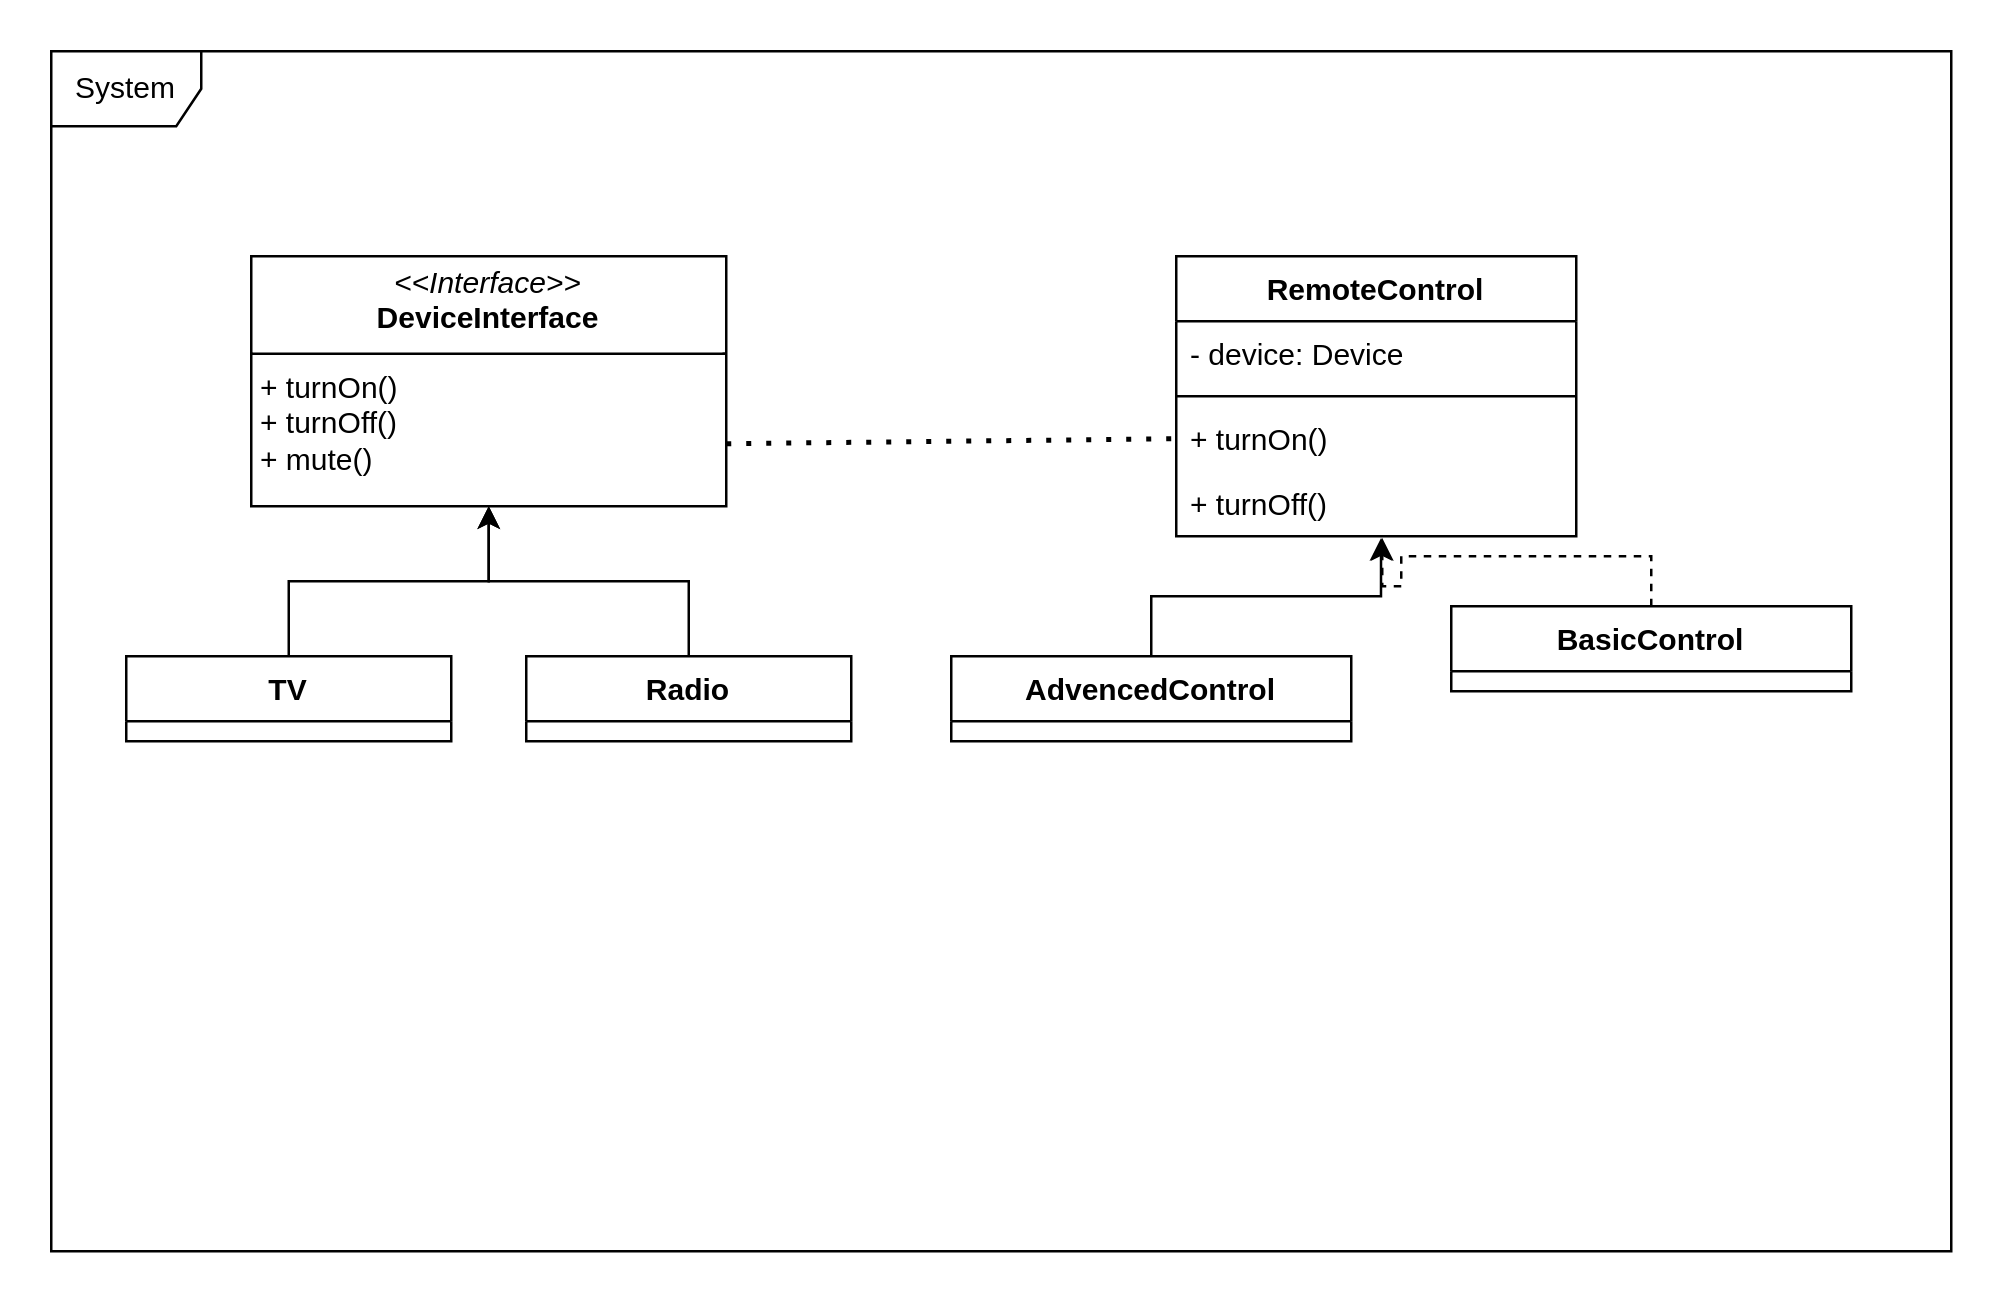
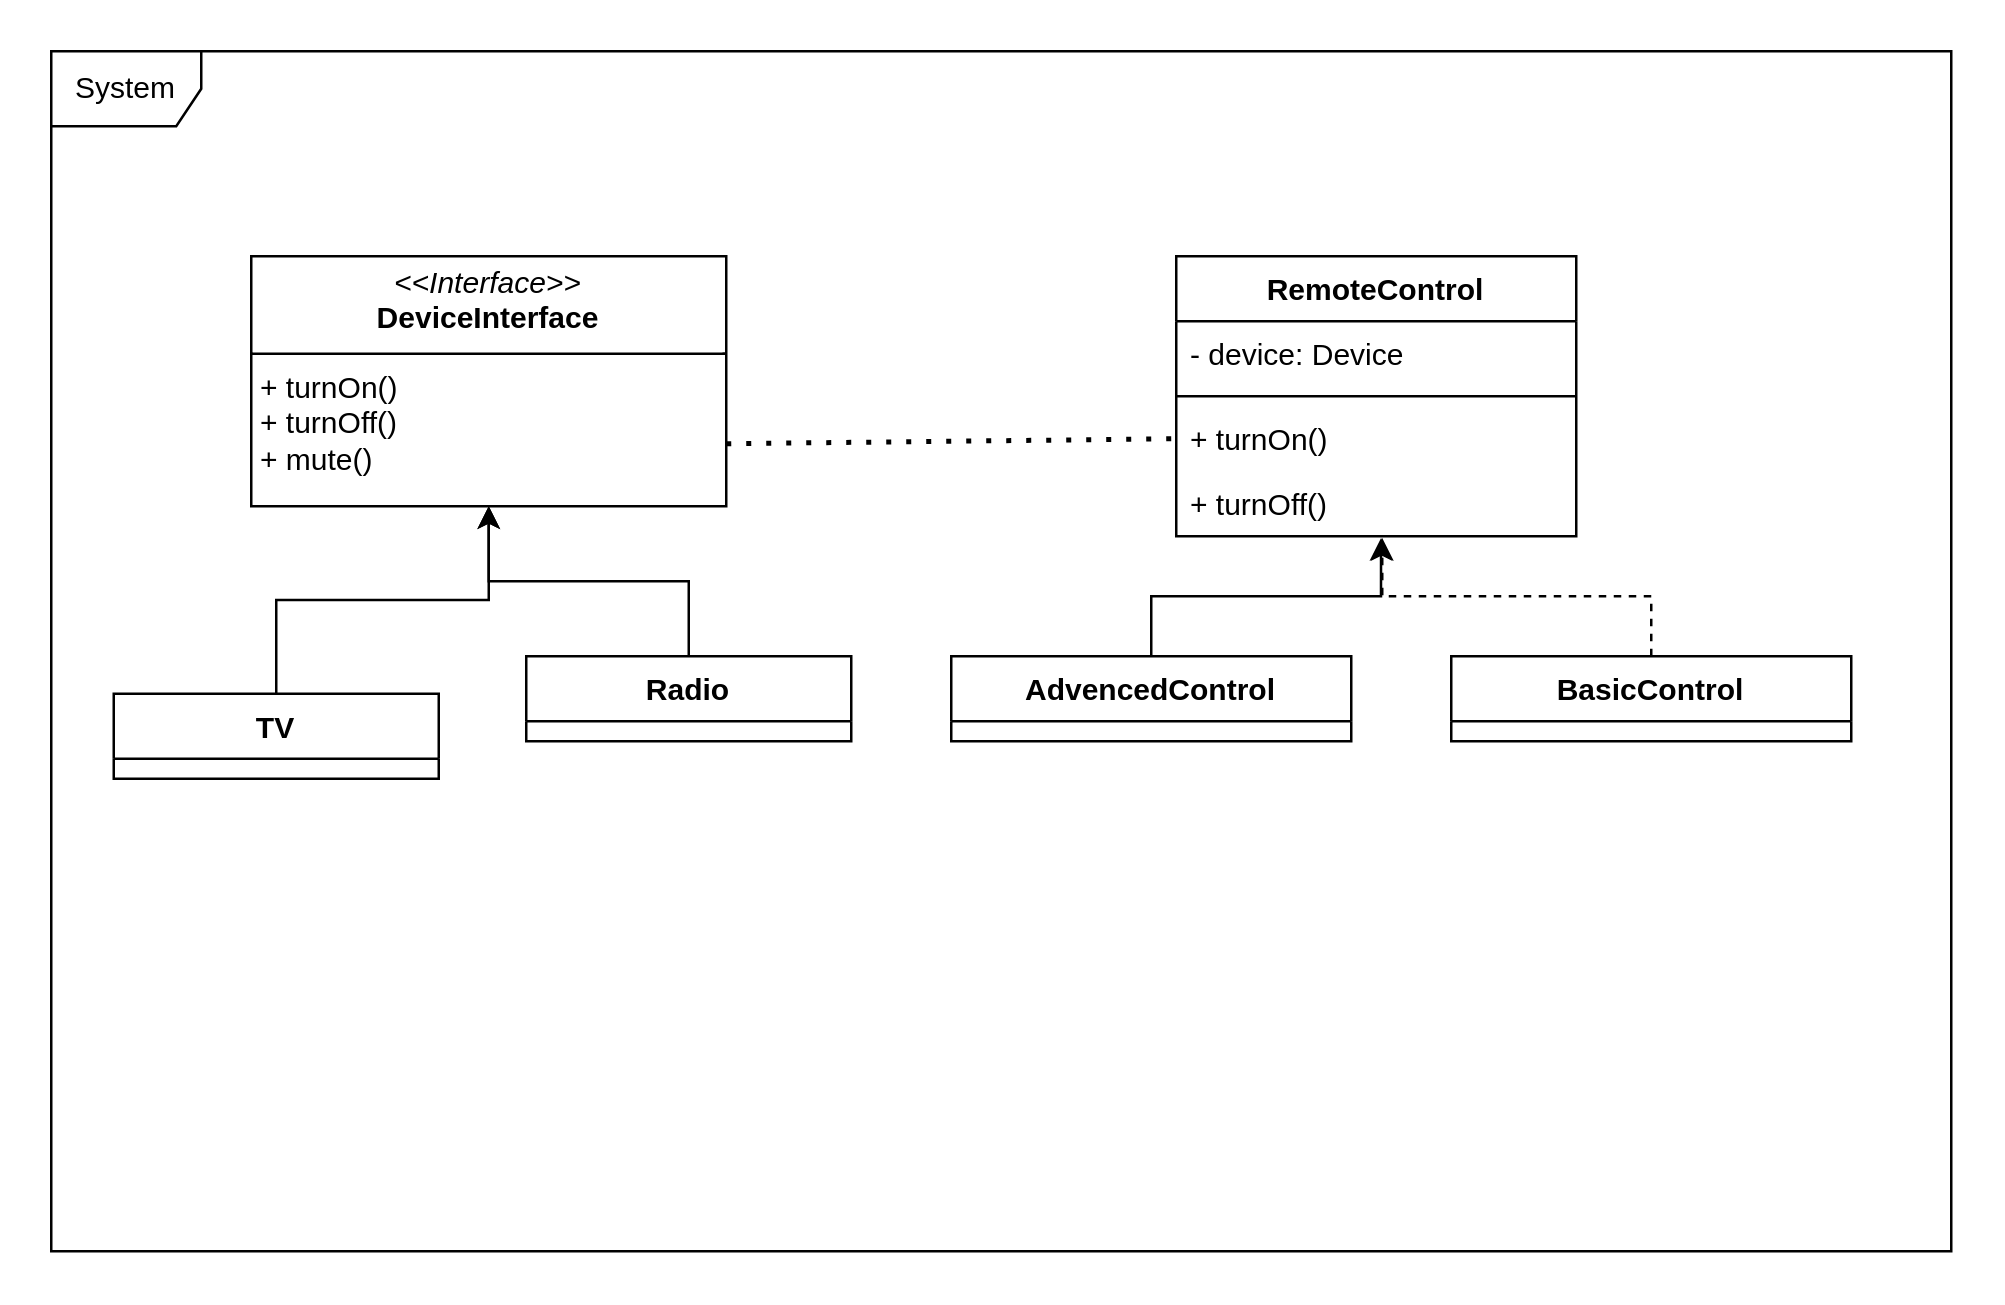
(1651, 649) -> (1651, 699)
(289, 699) -> (276, 736)
